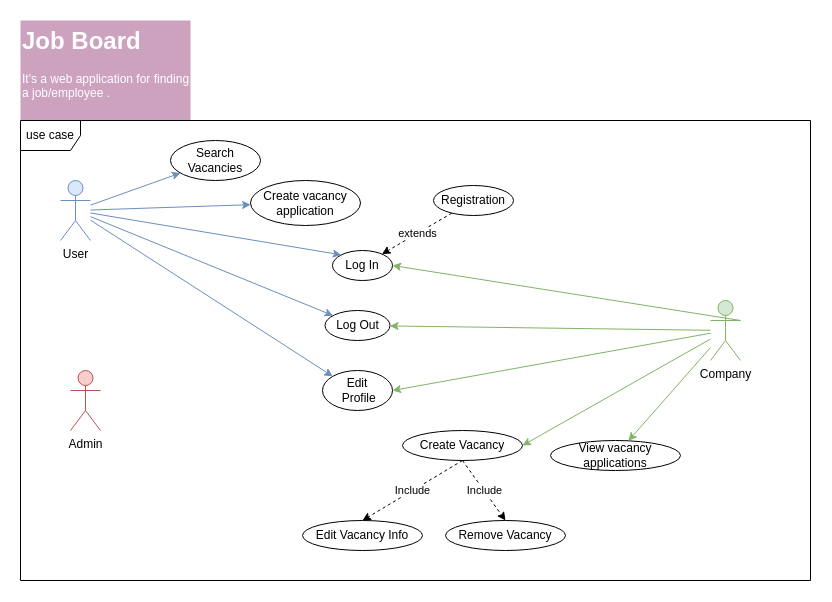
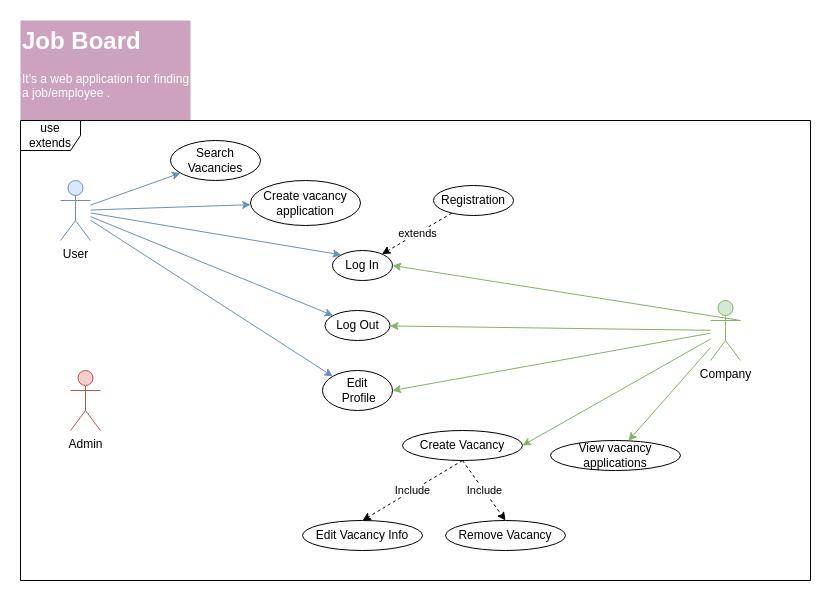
(51, 136) -> (51, 136)
